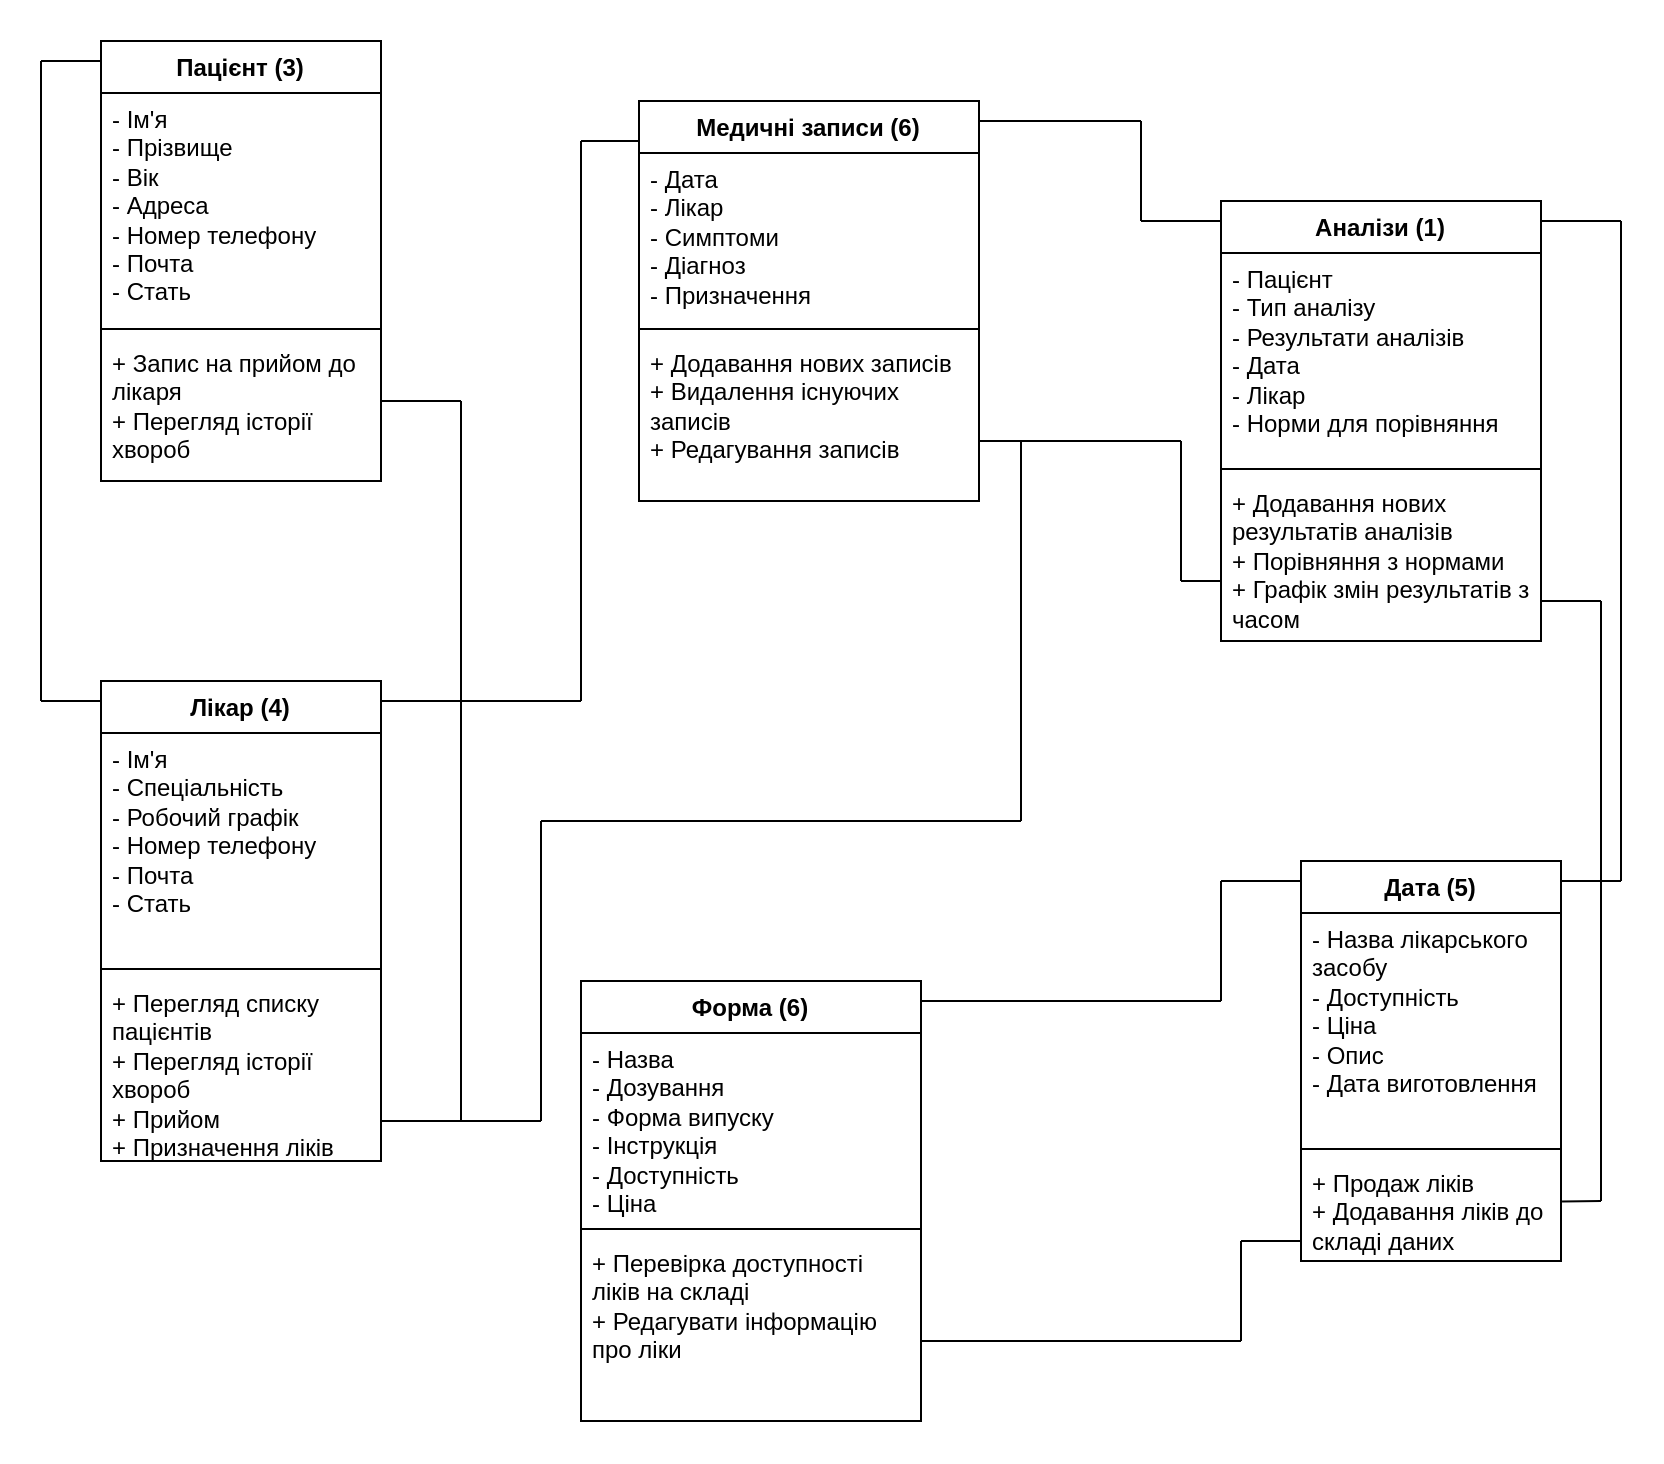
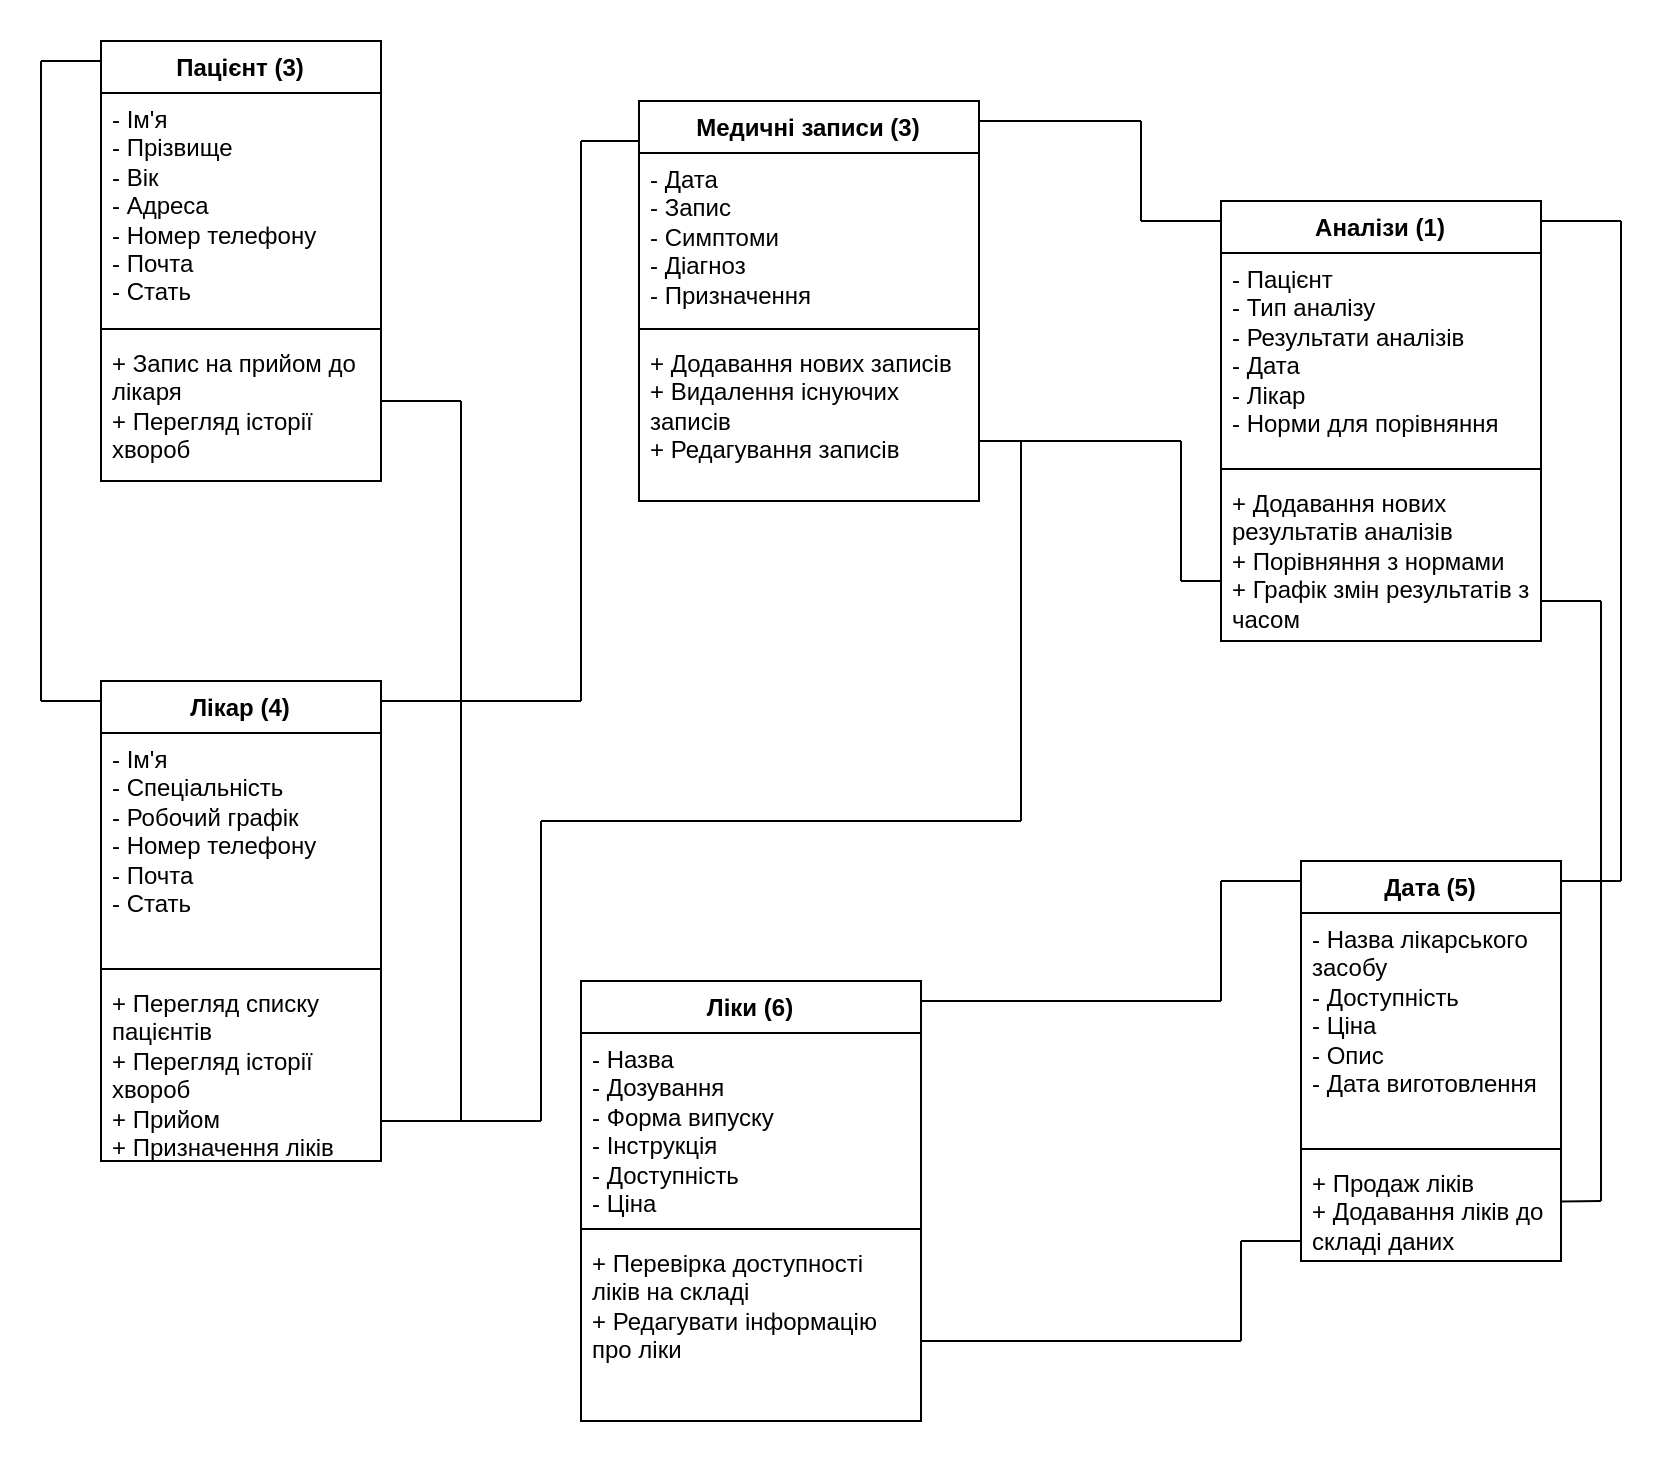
(809, 129) -> (809, 129)
(735, 239) -> (735, 239)
(751, 1009) -> (751, 1009)
